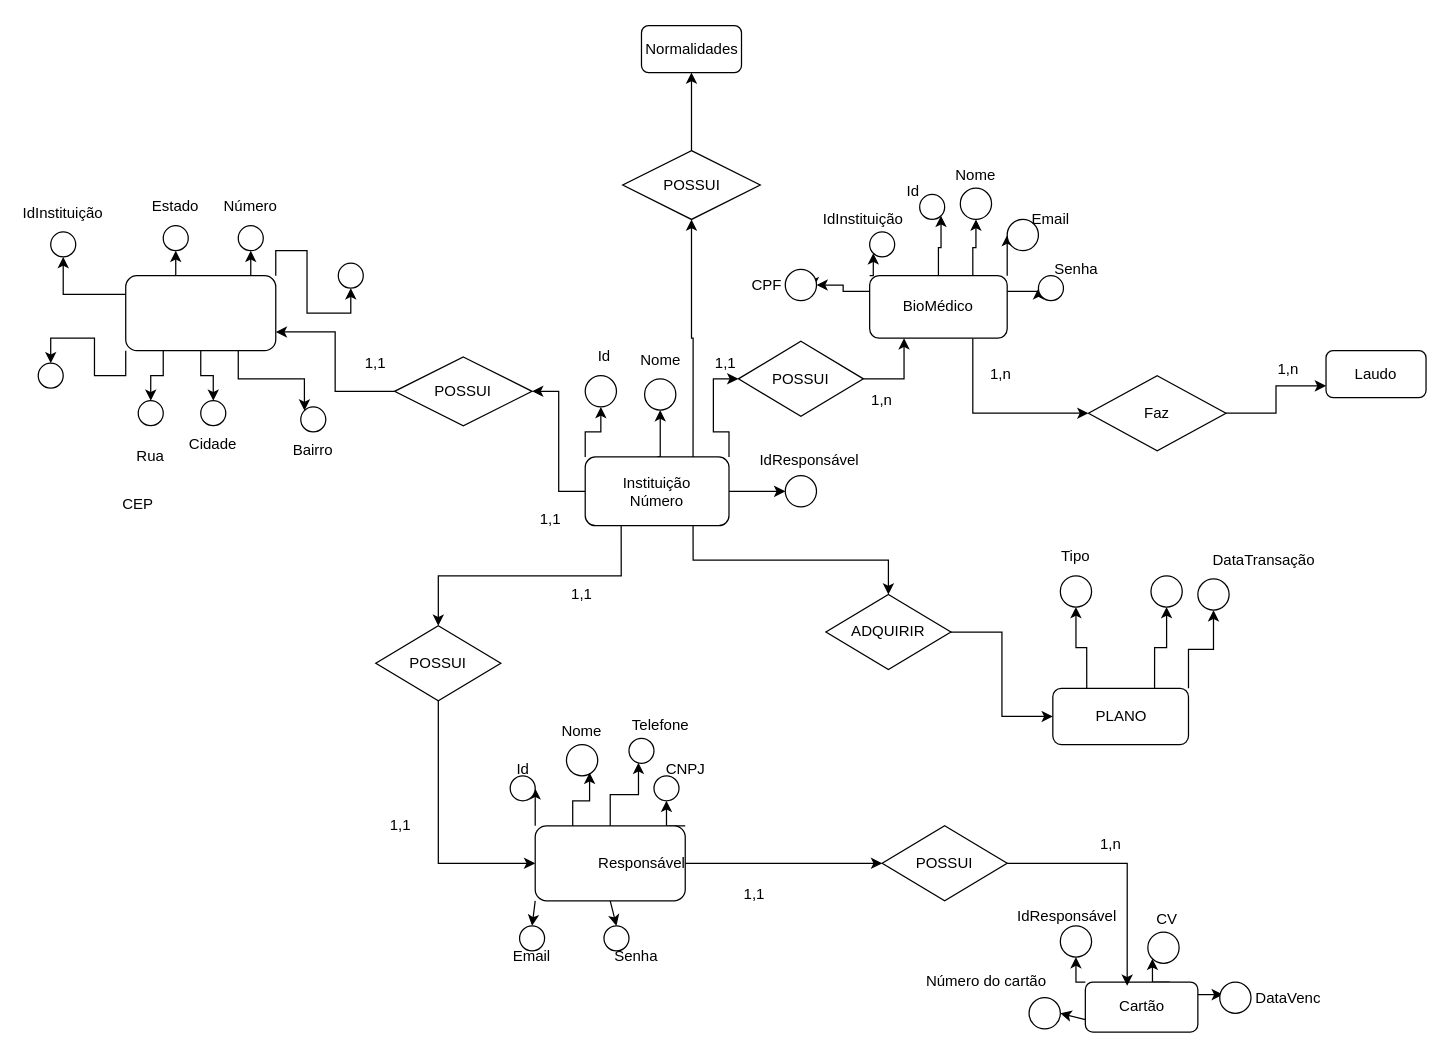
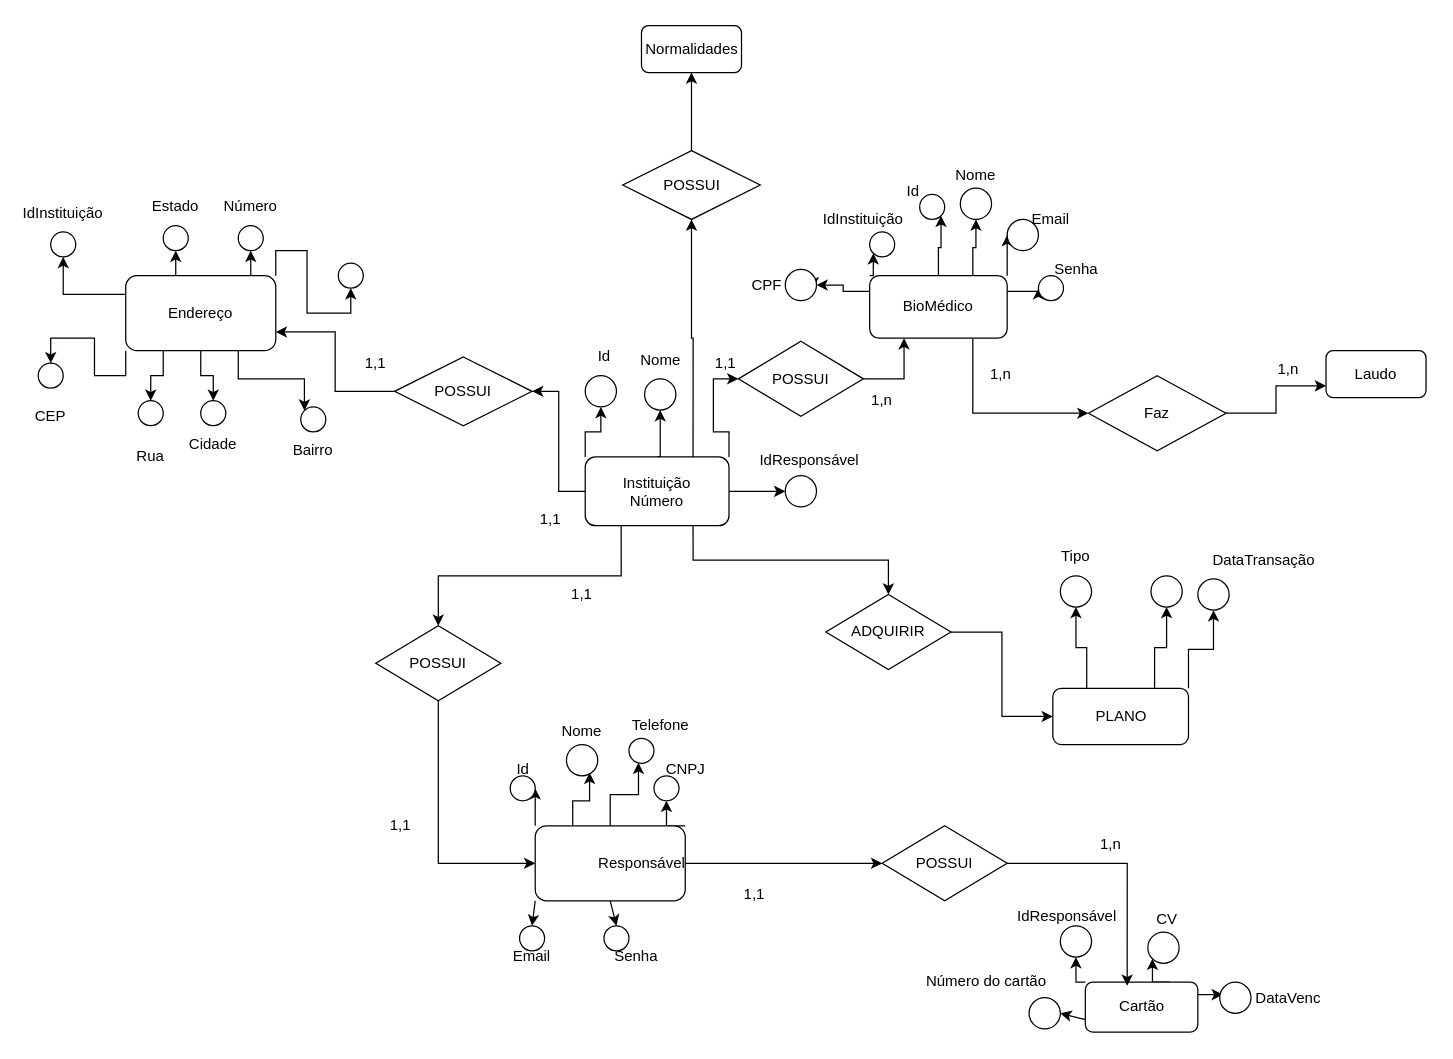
none -> (201, 313)
(138, 504) -> (51, 416)
